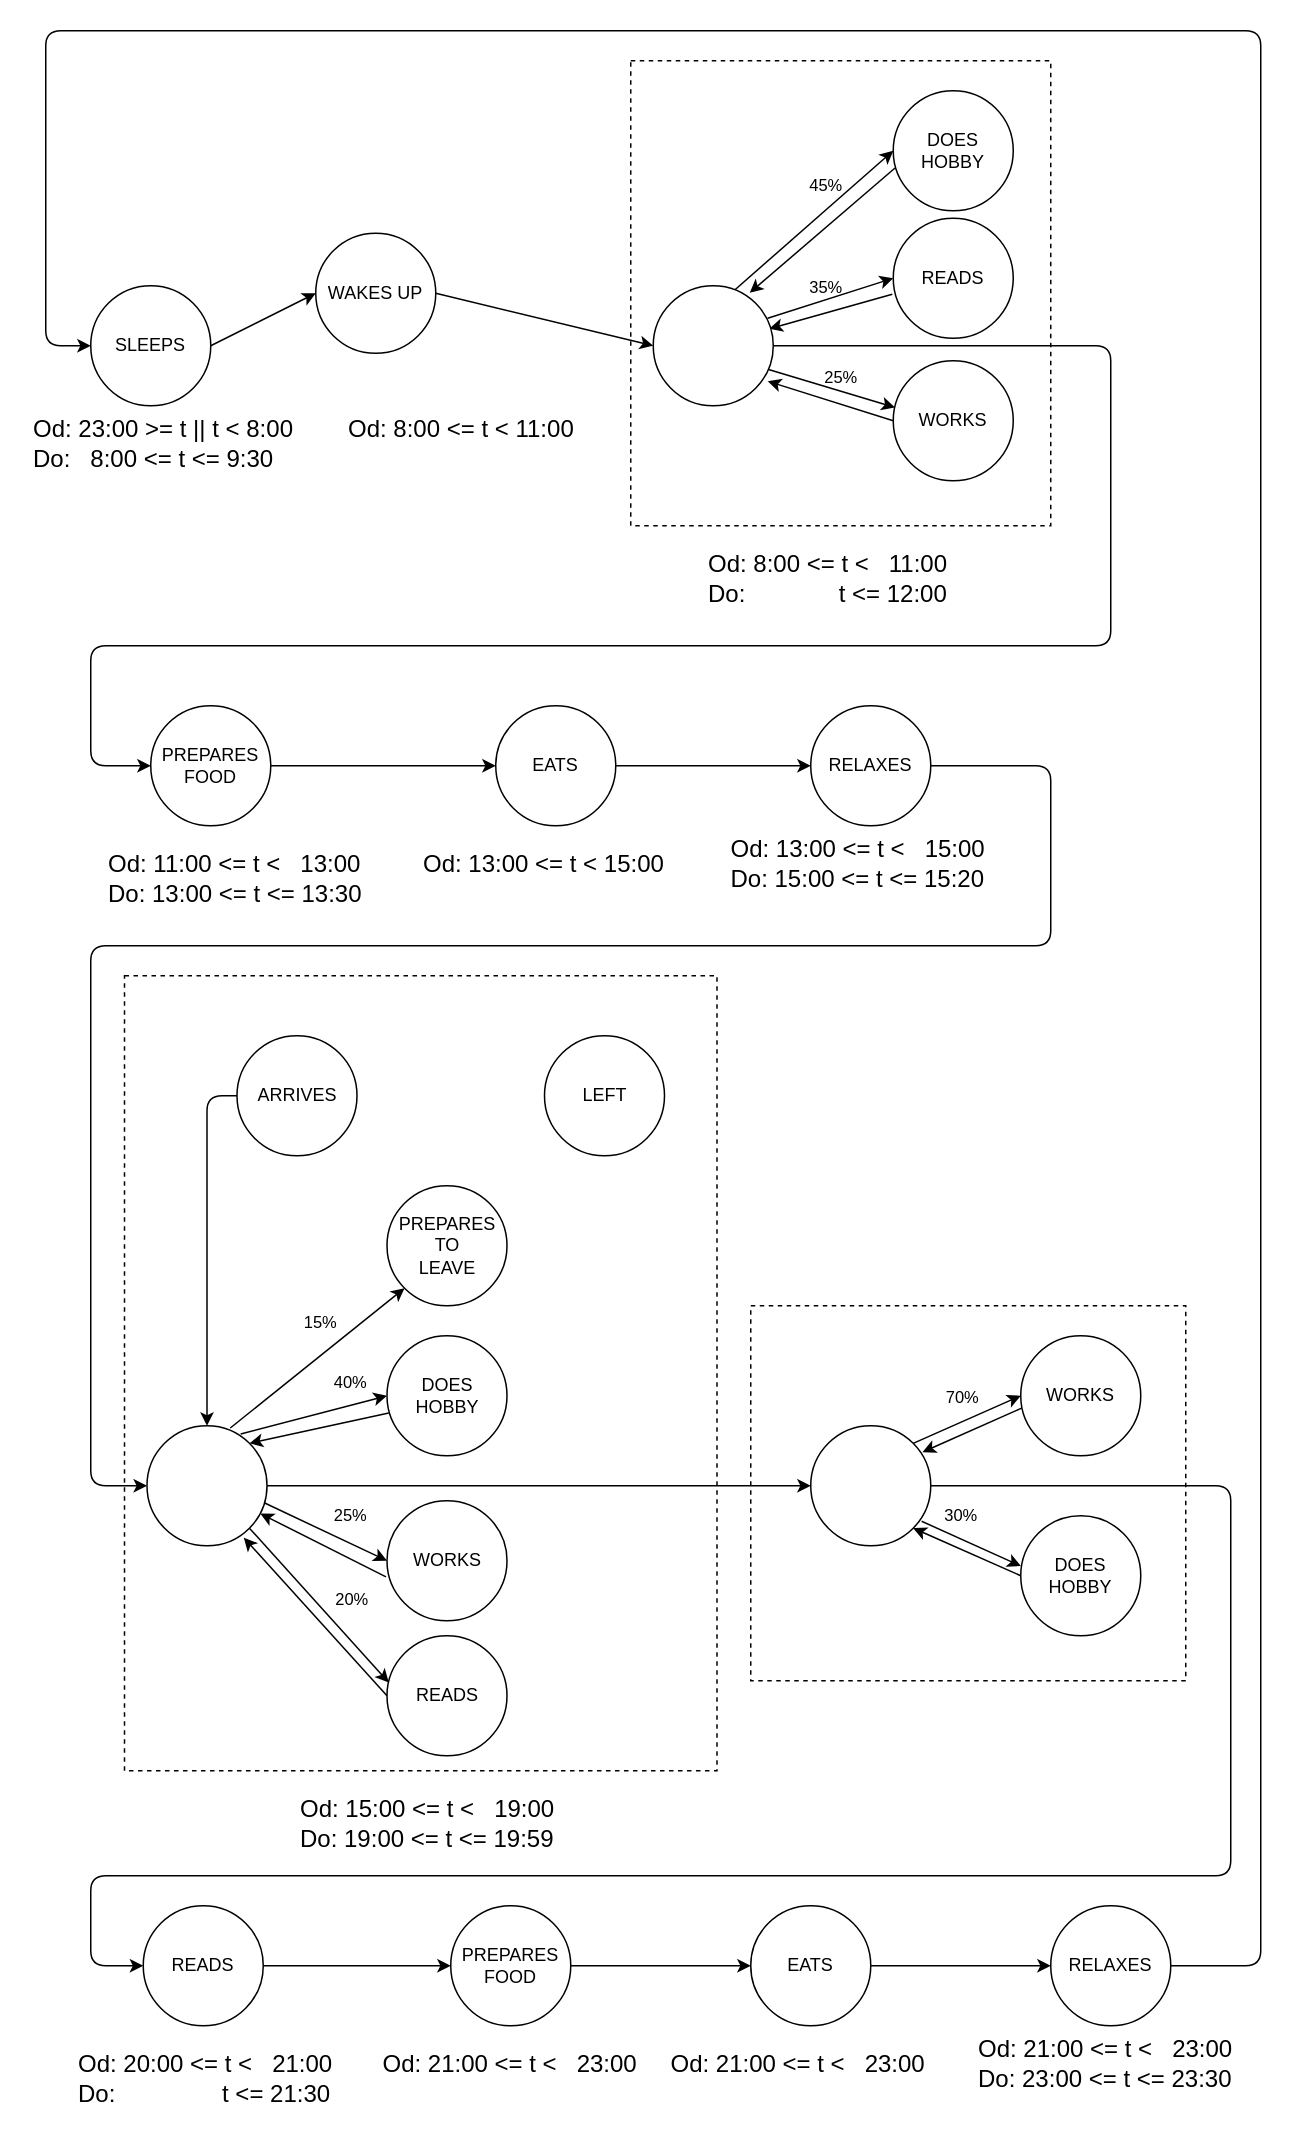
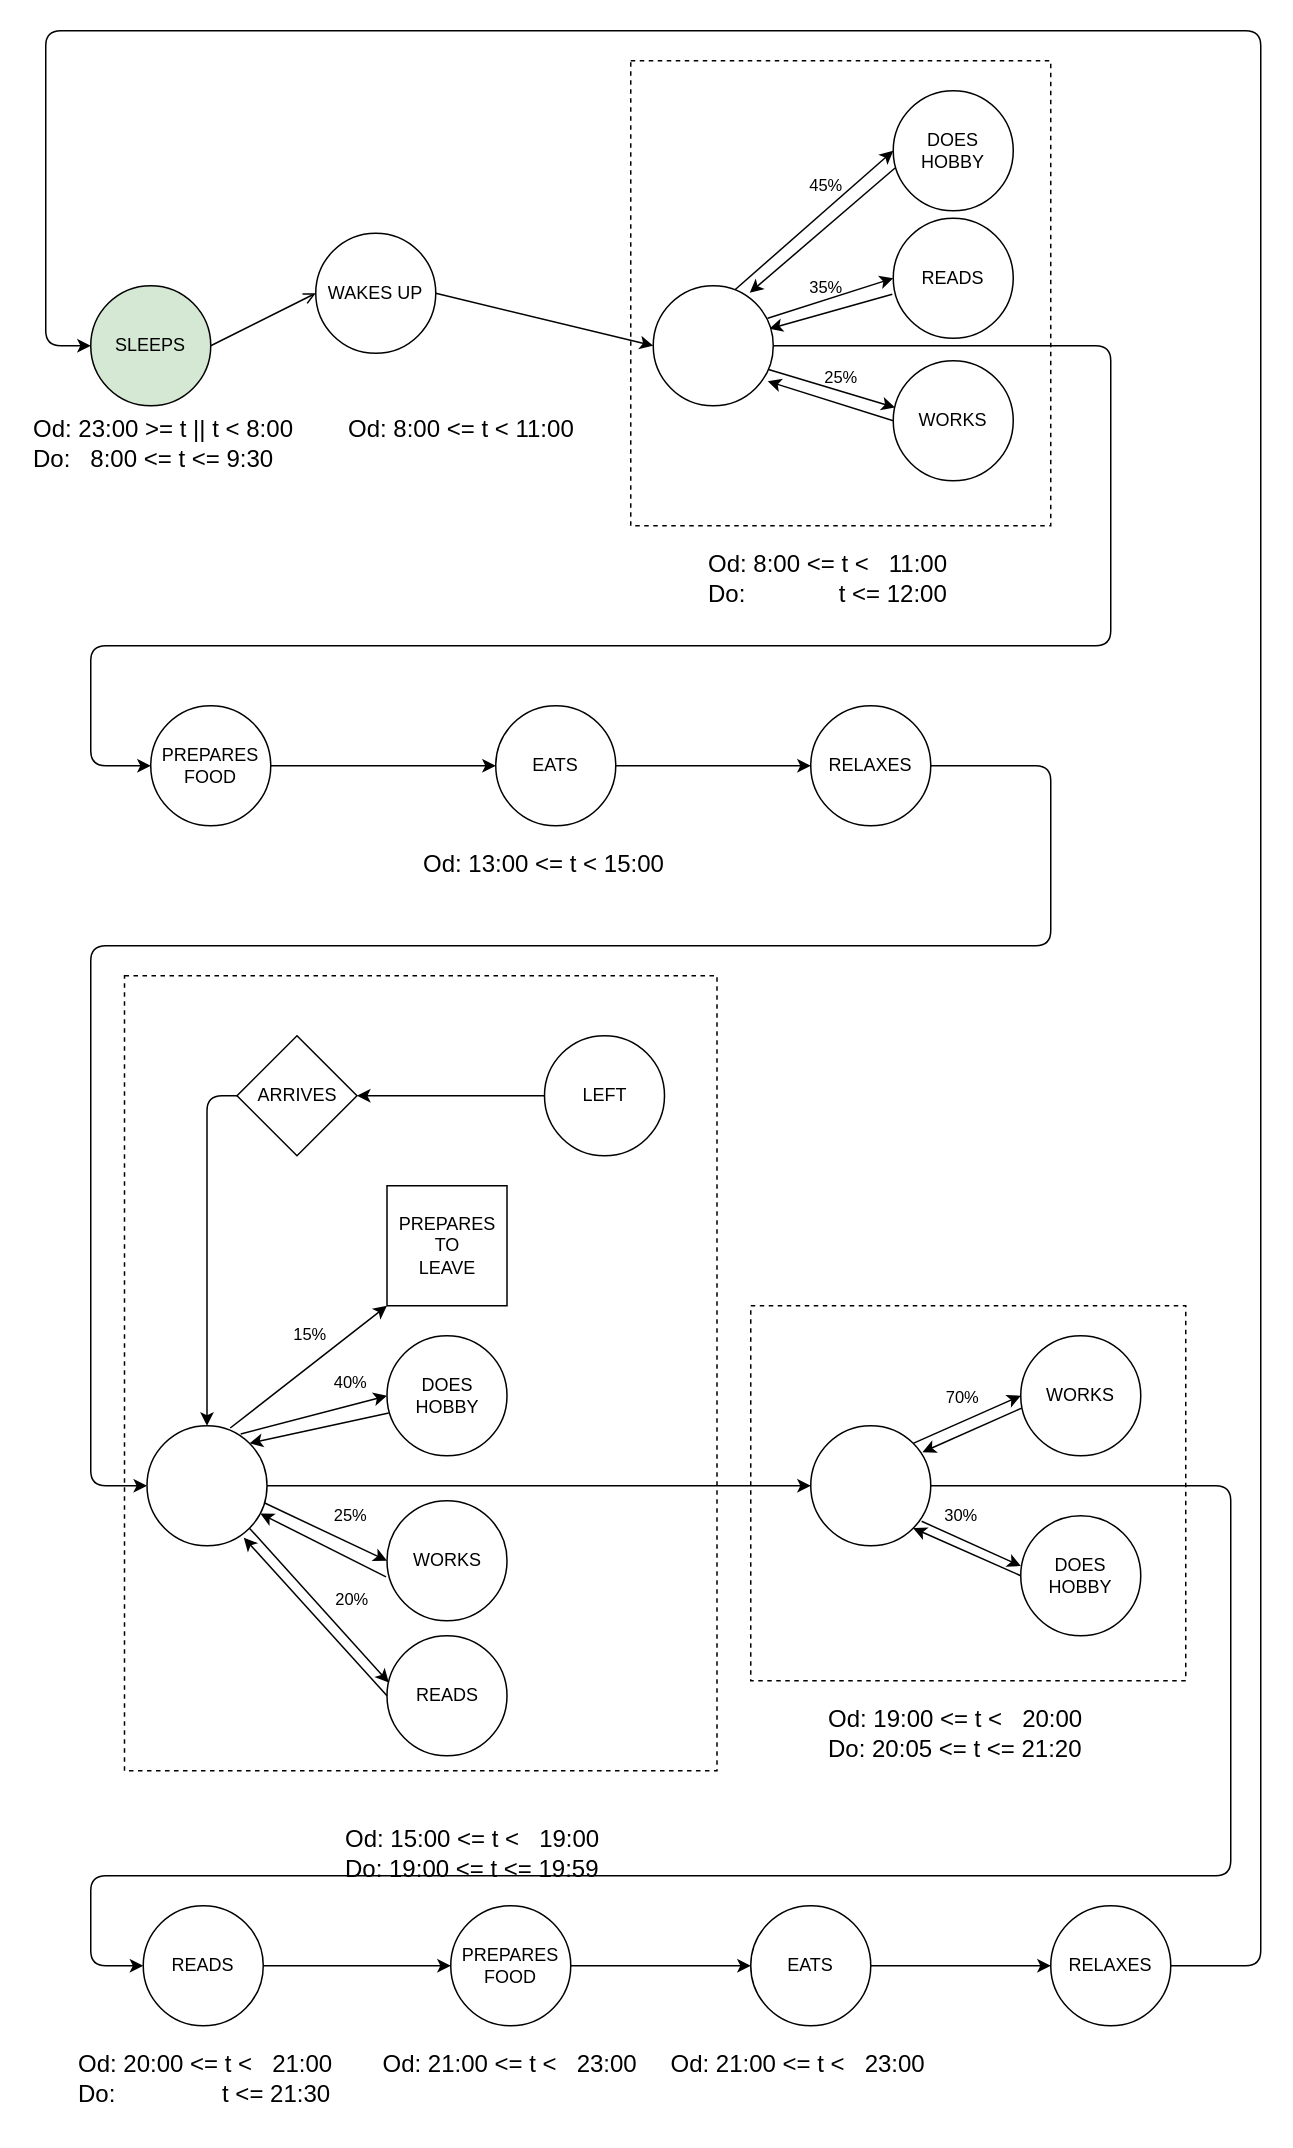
(305, 298) -> (307, 297)
(151, 346) -> (151, 346)
(871, 863) -> none
(248, 878) -> none
(297, 1096) -> (297, 1096)
none -> (456, 1096)
(447, 1246) -> (447, 1246)
none -> (968, 1733)
(440, 1823) -> (485, 1853)
(1118, 2063) -> none
